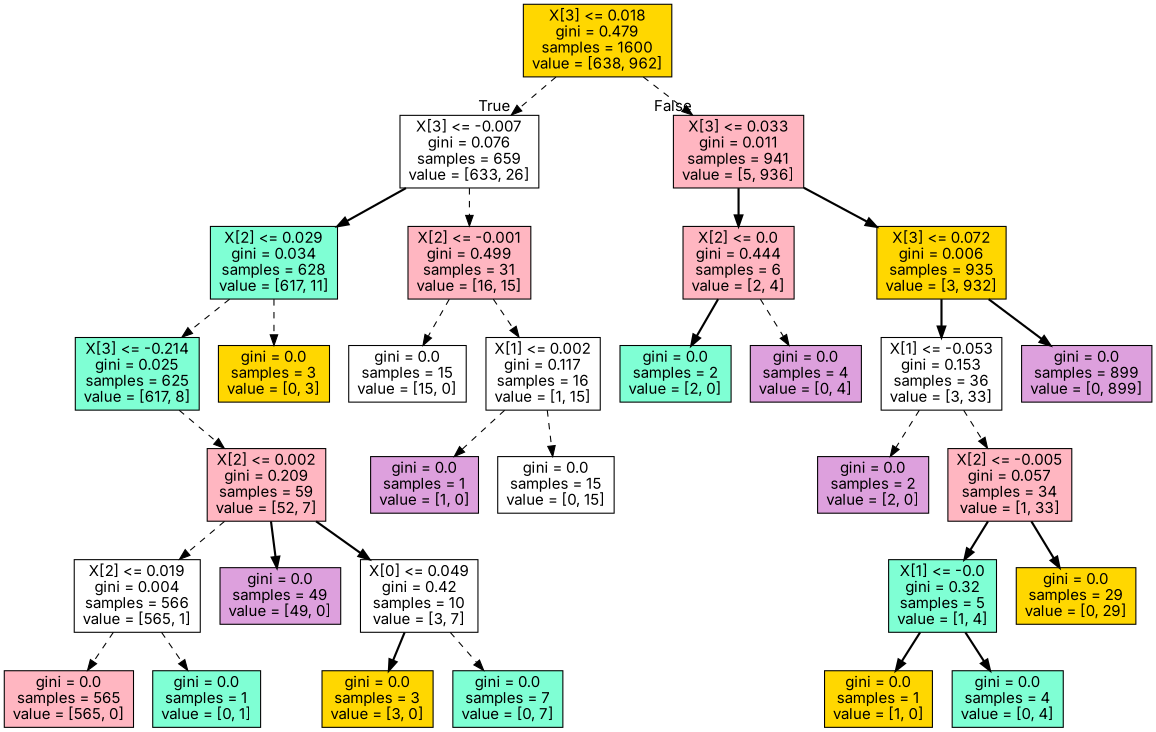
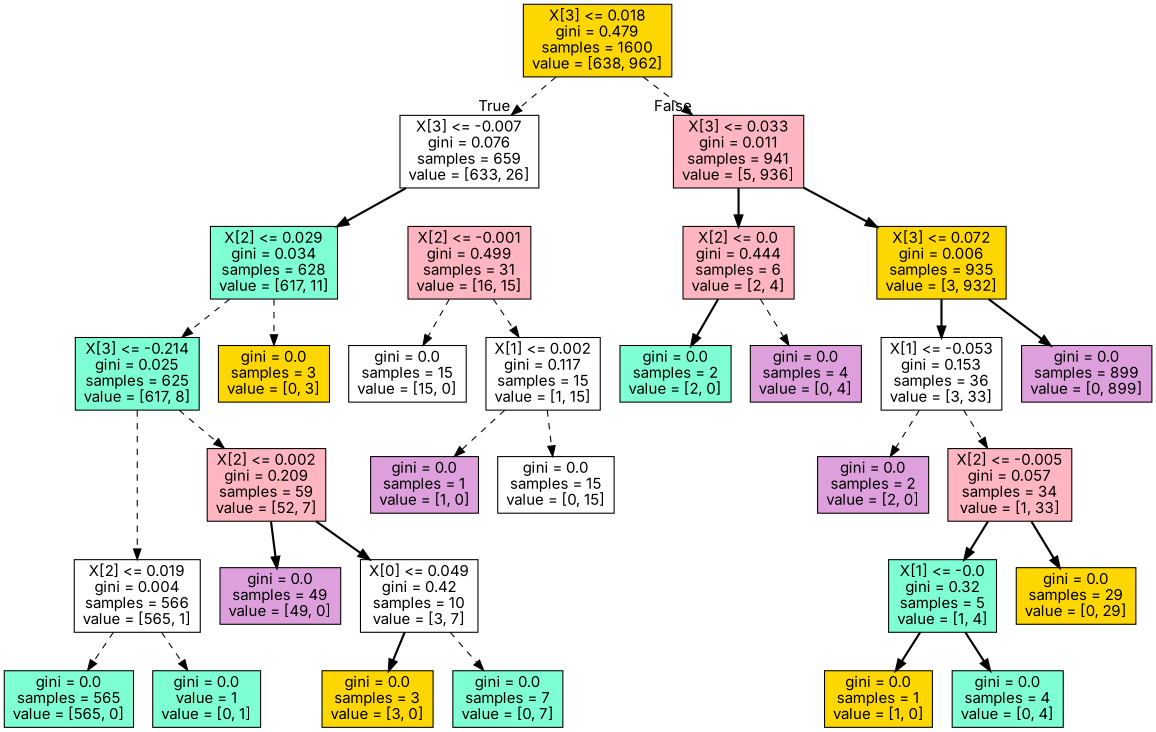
(469, 202) -> none
(543, 374) -> (543, 374)
(206, 537) -> (137, 479)
(69, 699) -> (69, 699)
(207, 699) -> (207, 699)
